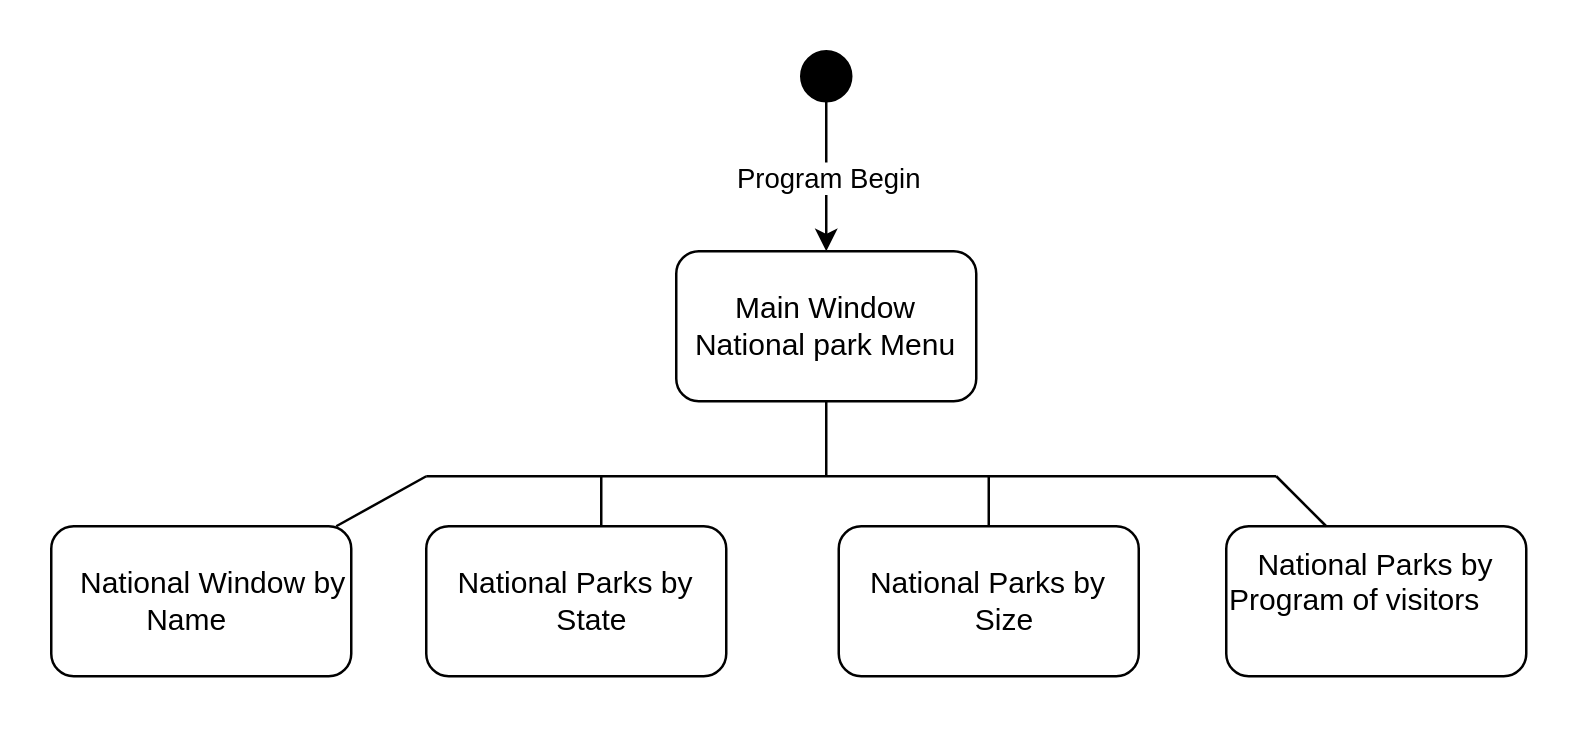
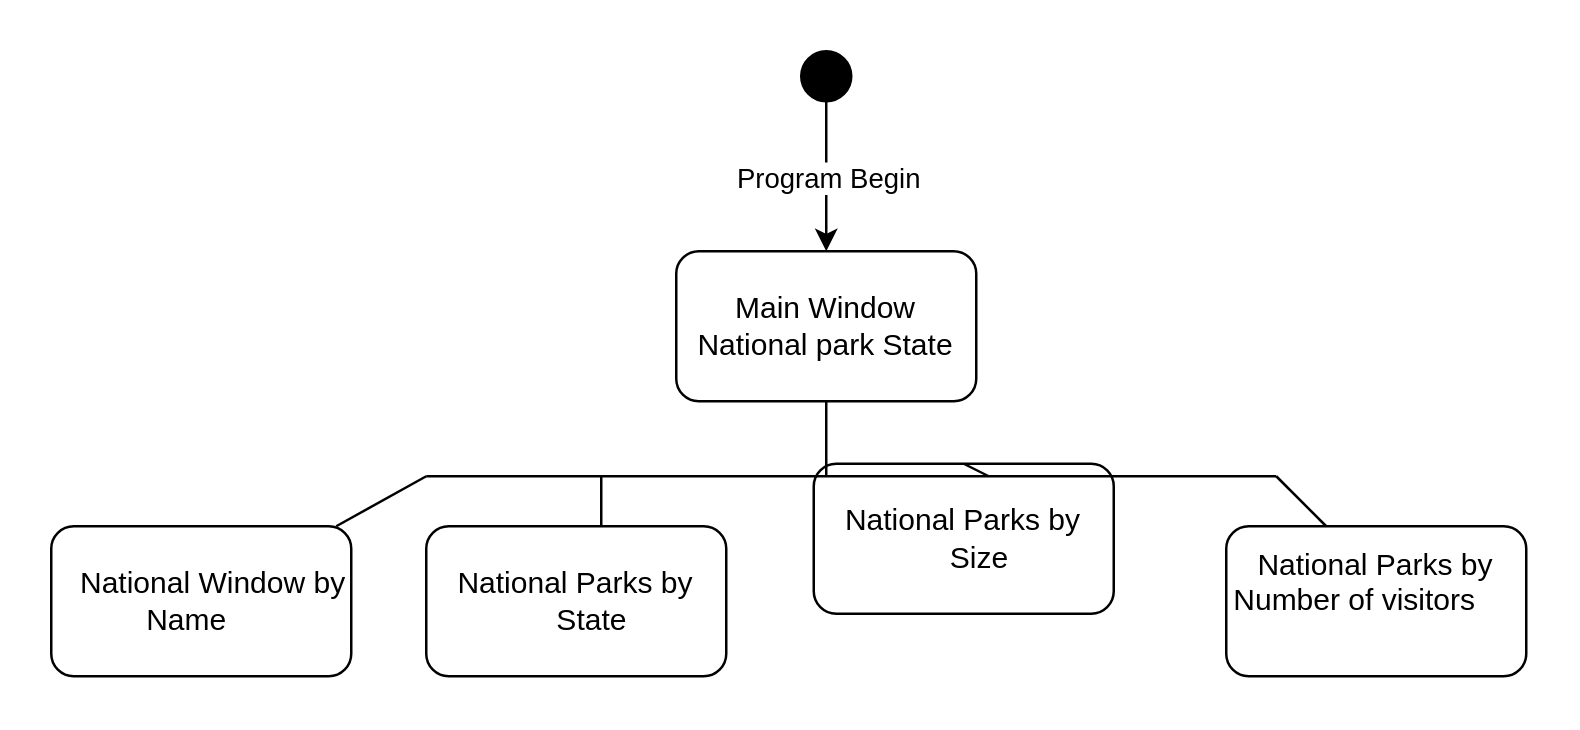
(826, 326) -> (826, 326)
(989, 601) -> (964, 539)
(1376, 601) -> (1376, 601)
